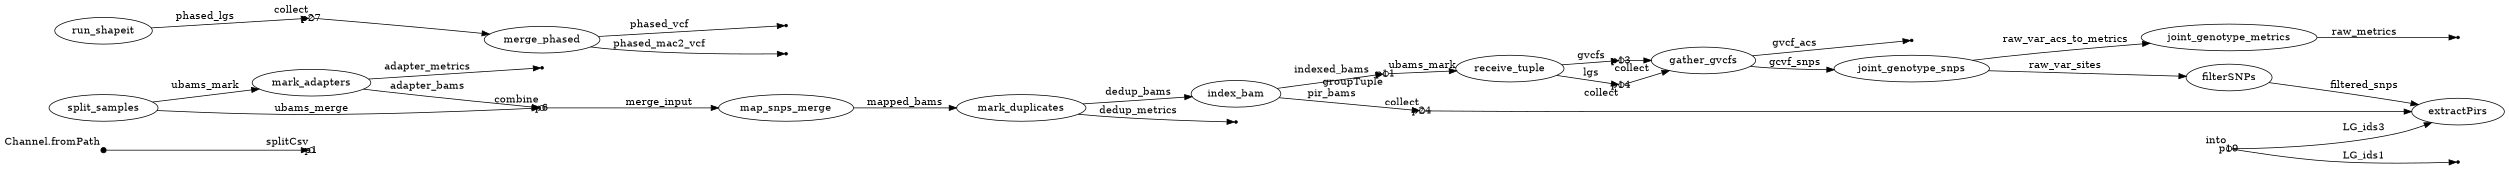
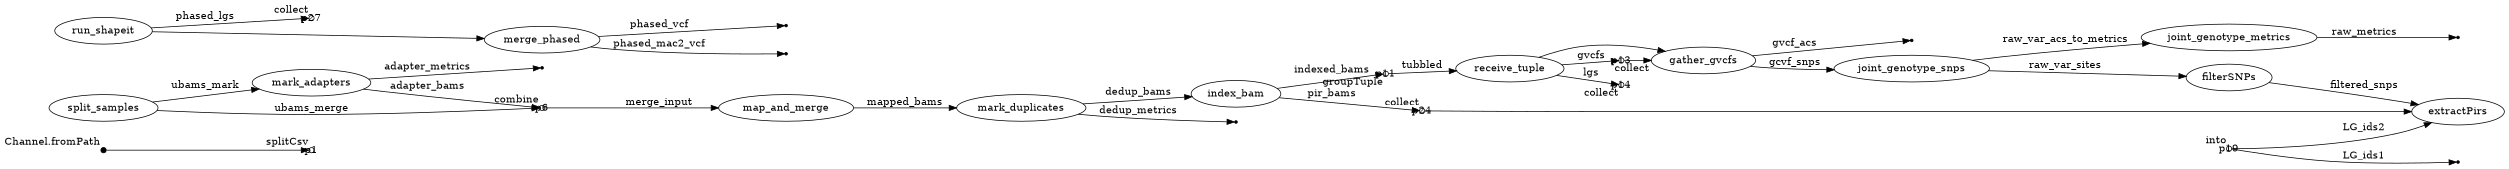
(398, 26) -> (314, 35)
(1422, 65) -> (1422, 65)
(1643, 79) -> (1598, 45)
(786, 108) -> (786, 108)
(2364, 128) -> (2364, 128)
